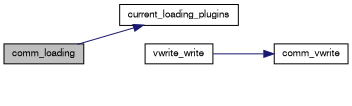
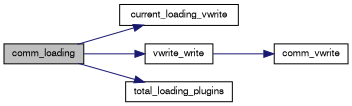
(179, 15) -> (179, 15)
none -> (109, 54)
none -> (179, 92)
